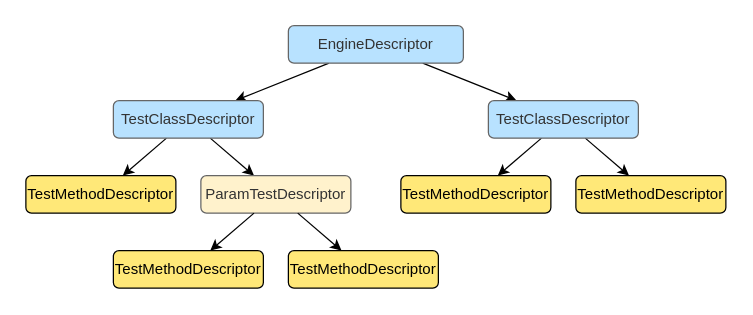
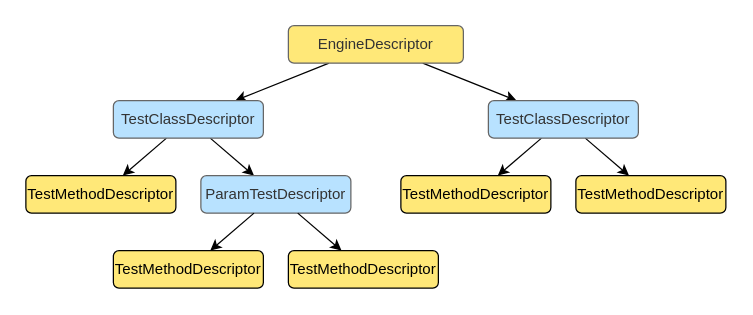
(376, 44) -> (376, 44)
(276, 194) -> (276, 194)
